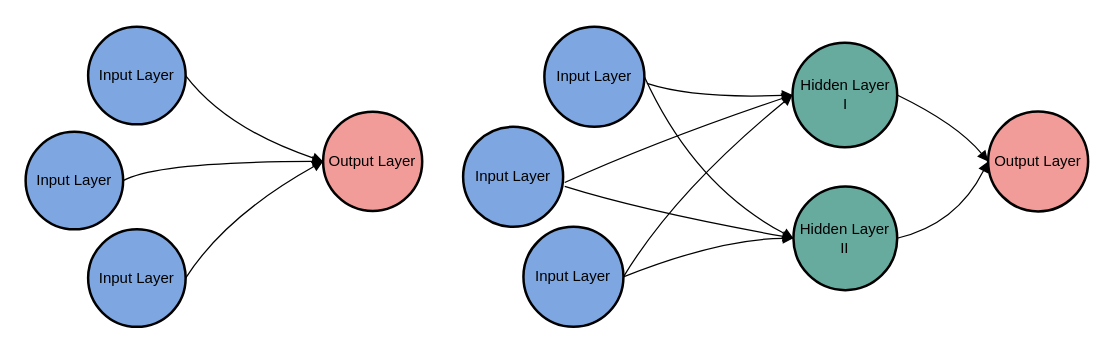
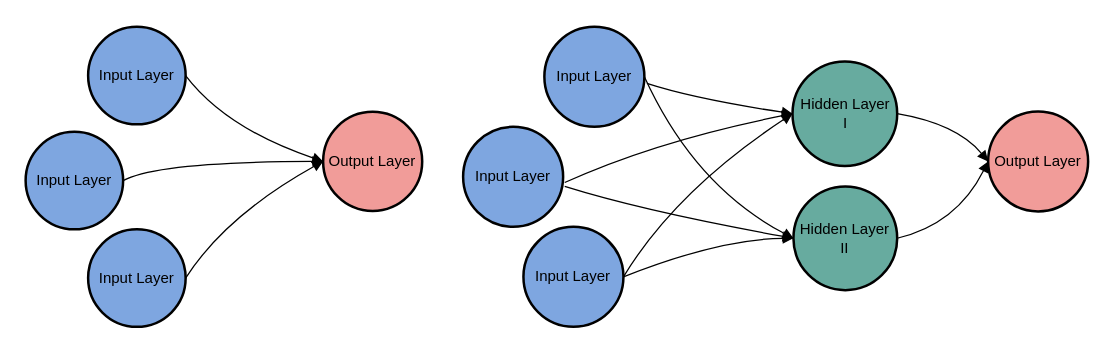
(845, 95) -> (845, 114)
